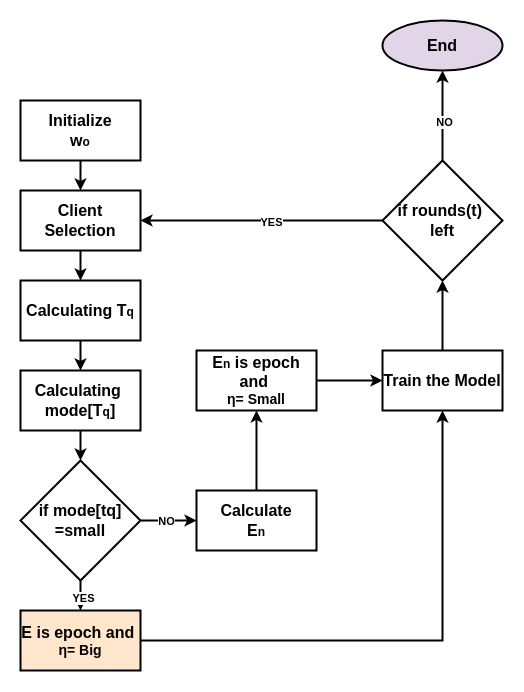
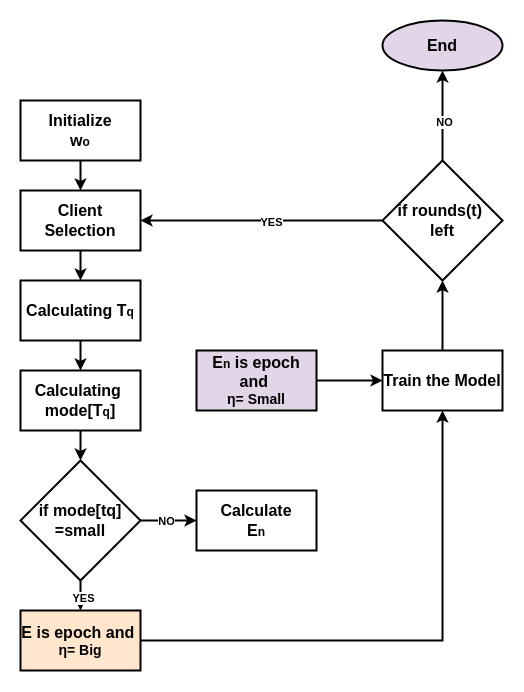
(257, 381) -> (257, 381)
(257, 455) -> none
